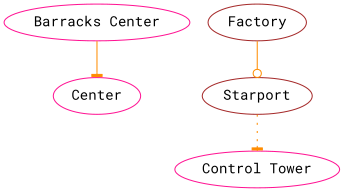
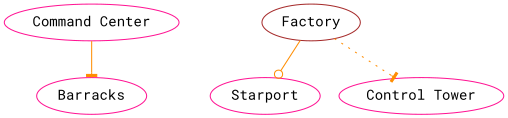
(97, 22) -> (92, 22)
(97, 96) -> (92, 96)
(257, 96) -> (265, 96)
(257, 130) -> (363, 57)
